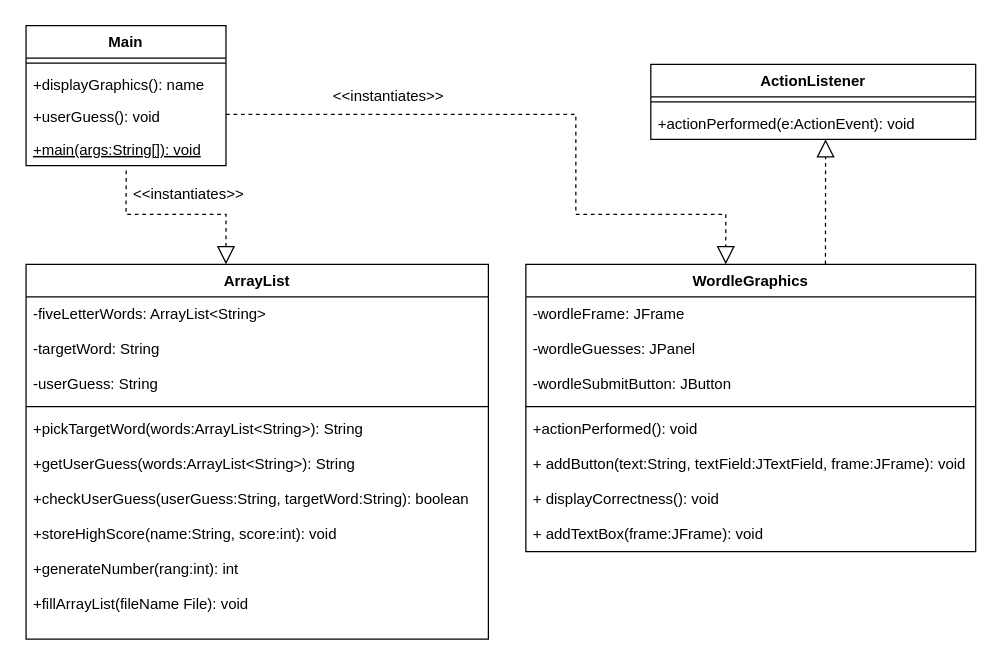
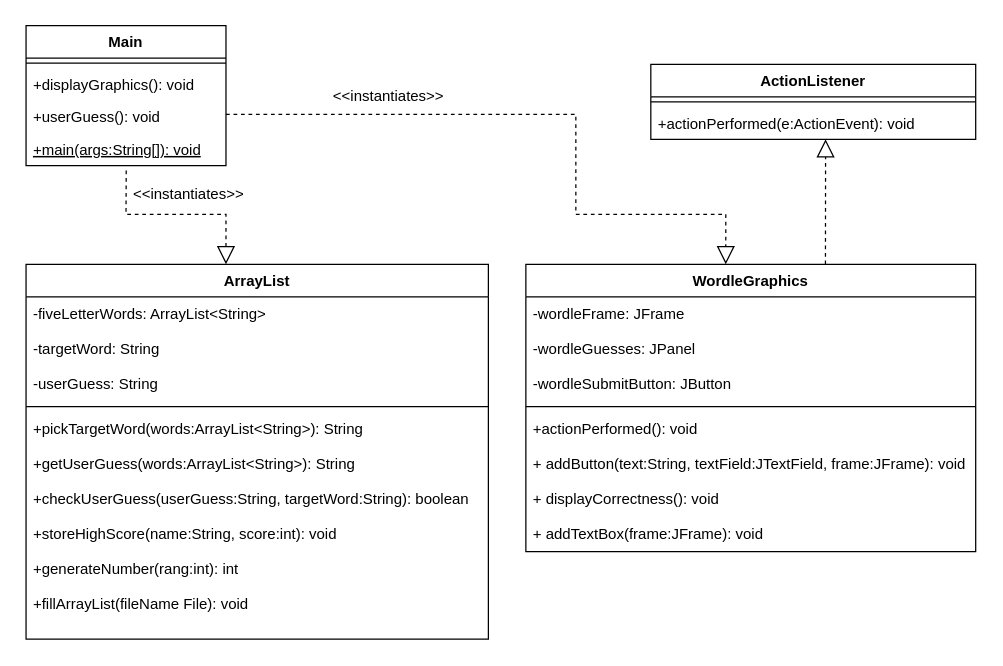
(124, 85) -> (122, 85)
